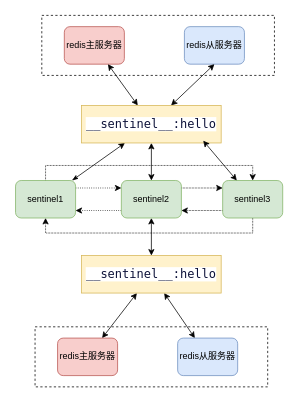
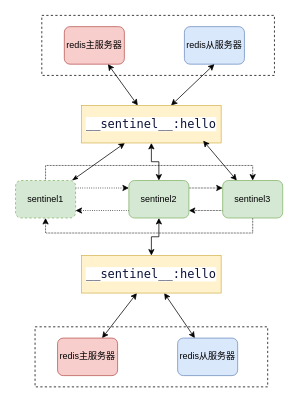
(45, 199) -> (45, 199)
(151, 199) -> (159, 199)
